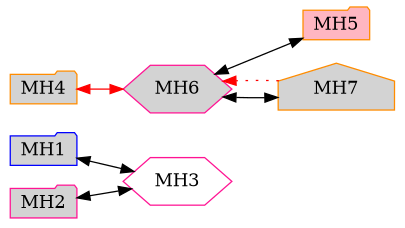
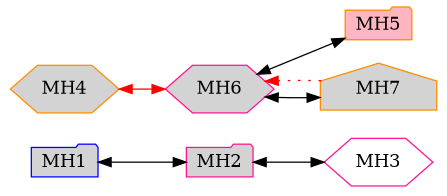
(44, 89) -> (65, 89)
(106, 165) -> (142, 162)
